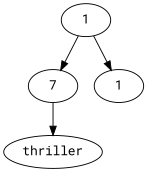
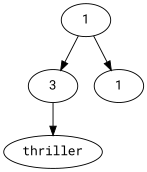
(53, 86) -> (53, 86)
